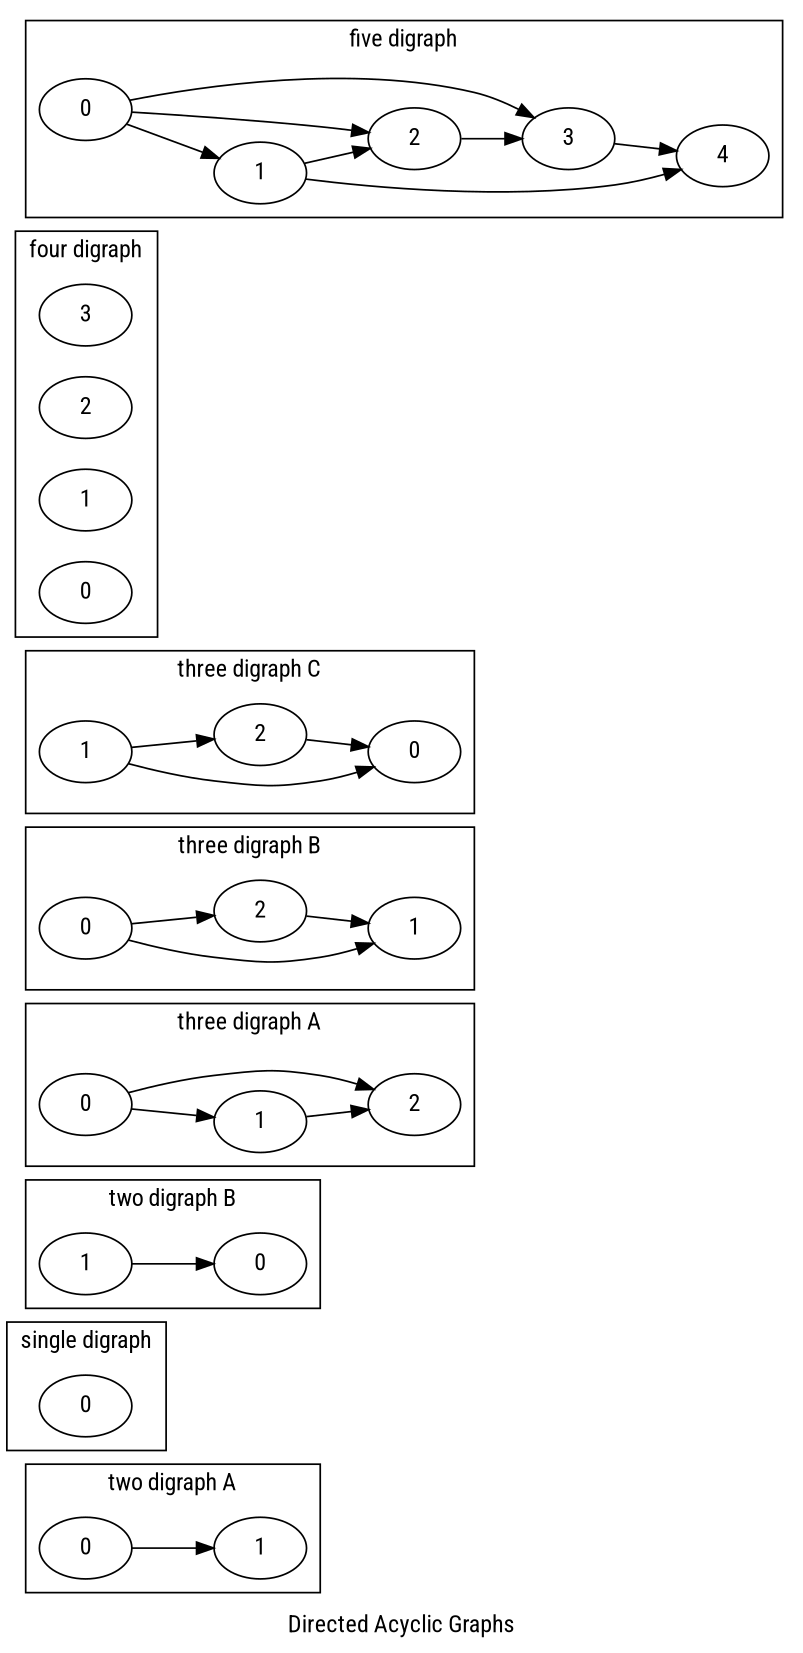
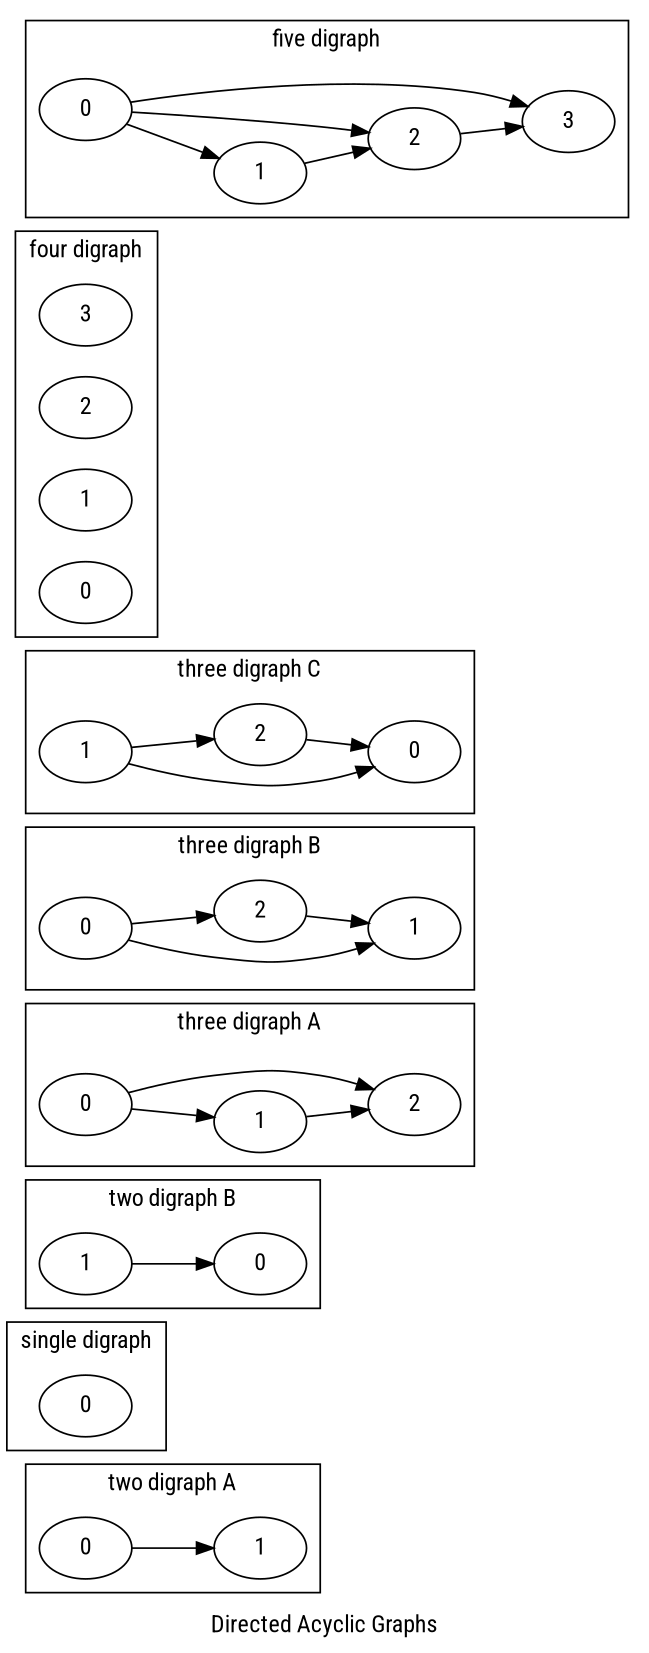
(723, 156) -> none
